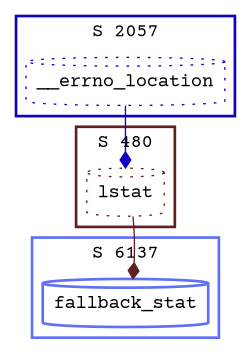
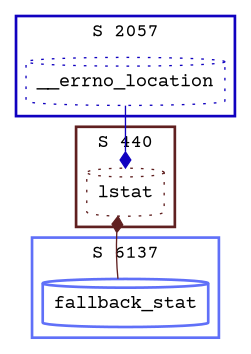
(125, 142) -> (125, 142)
(134, 246) -> (117, 256)
